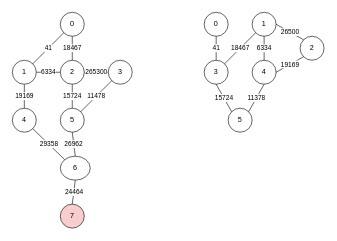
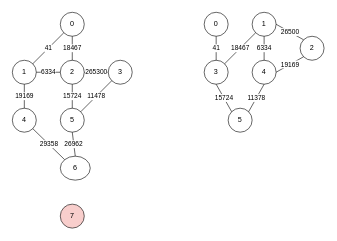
(74, 193) -> none
